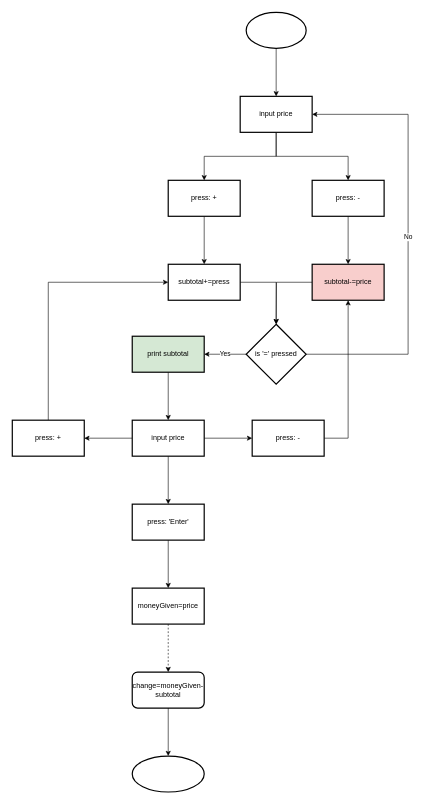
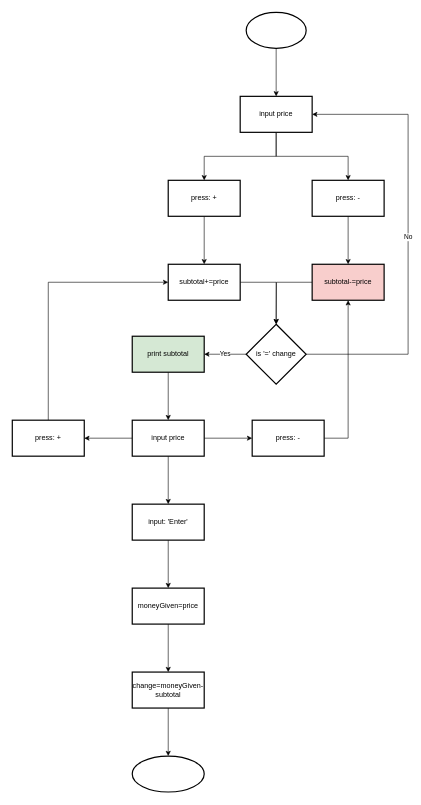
(204, 282) -> (204, 282)
(276, 354) -> (276, 354)
(168, 522) -> (168, 522)
(168, 646) -> (168, 646)
(168, 690) -> (168, 690)
